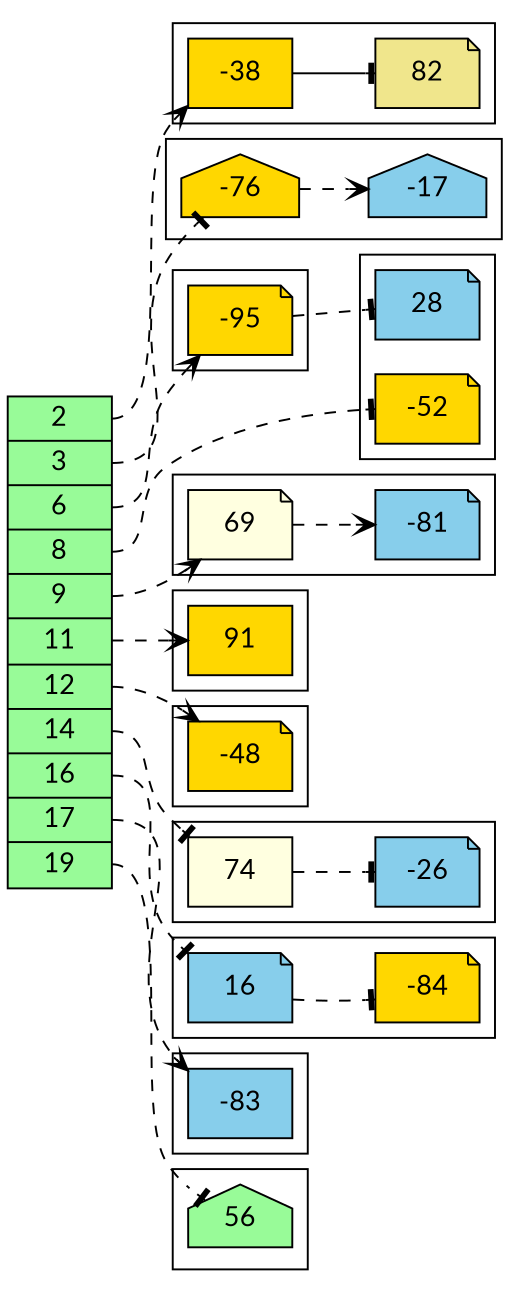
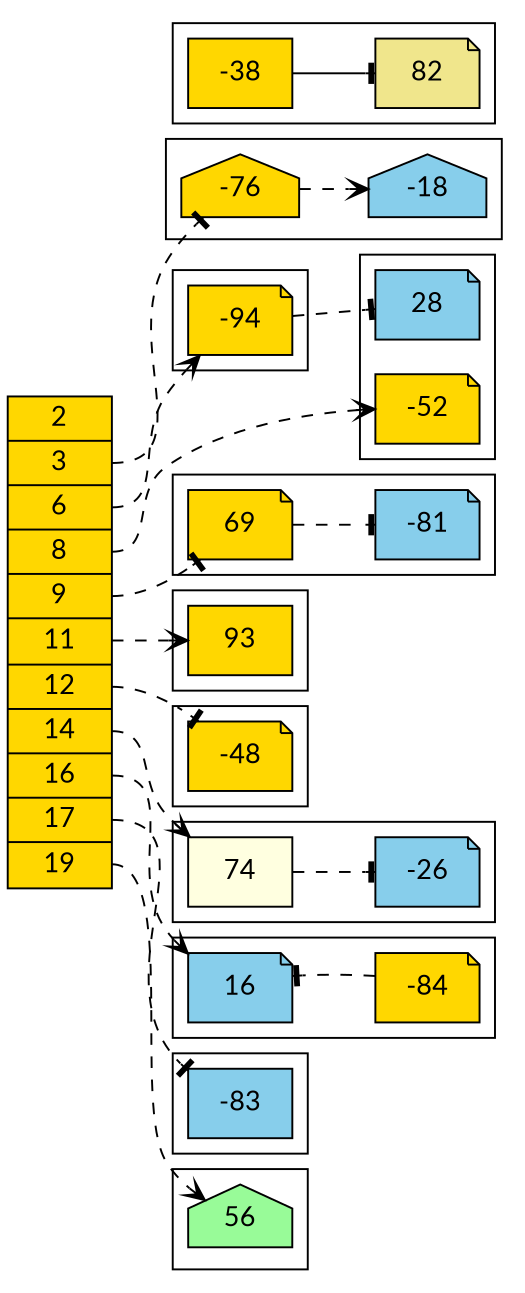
(427, 189) -> (427, 189)
(151, 267) -> none
(240, 320) -> (240, 320)
(210, 443) -> (210, 443)
(240, 525) -> (240, 525)
(324, 525) -> (324, 525)
(154, 587) -> (154, 587)
(240, 640) -> (240, 640)
(60, 642) -> (60, 642)
(149, 694) -> (149, 694)
(148, 776) -> (148, 776)
(150, 815) -> (150, 815)
(152, 931) -> (152, 931)
(329, 1001) -> (339, 975)
(151, 1042) -> (151, 1042)
